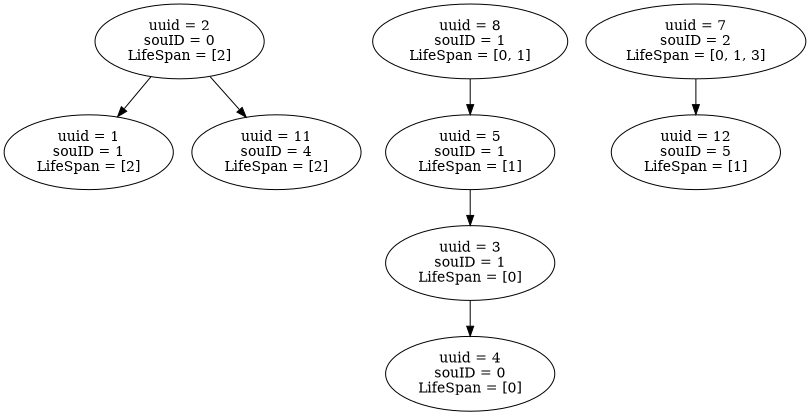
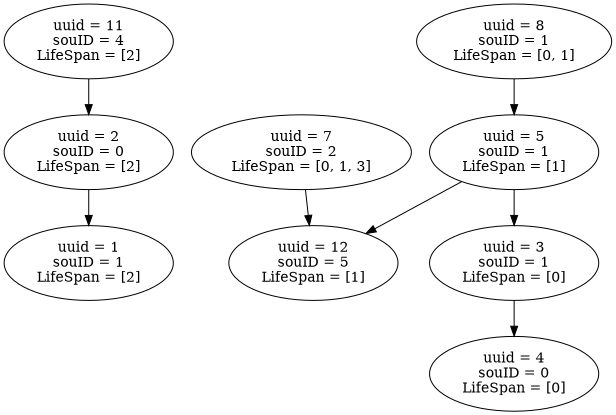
(225, 93) -> (89, 92)
none -> (418, 205)
